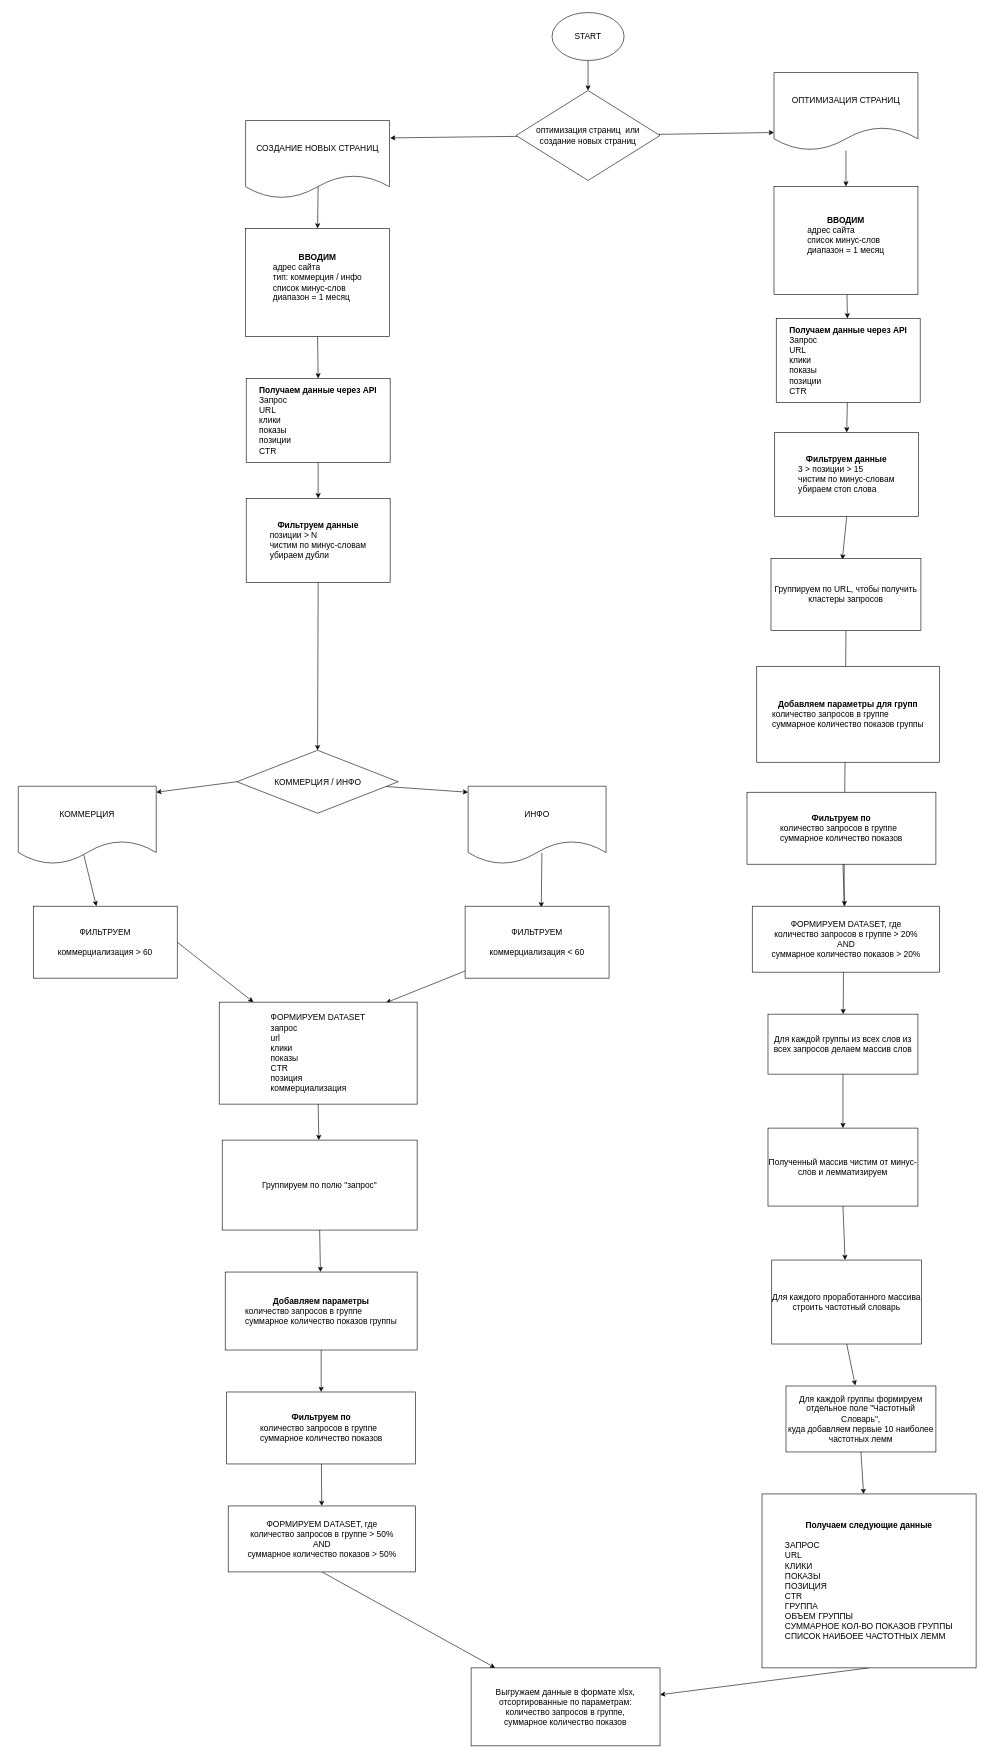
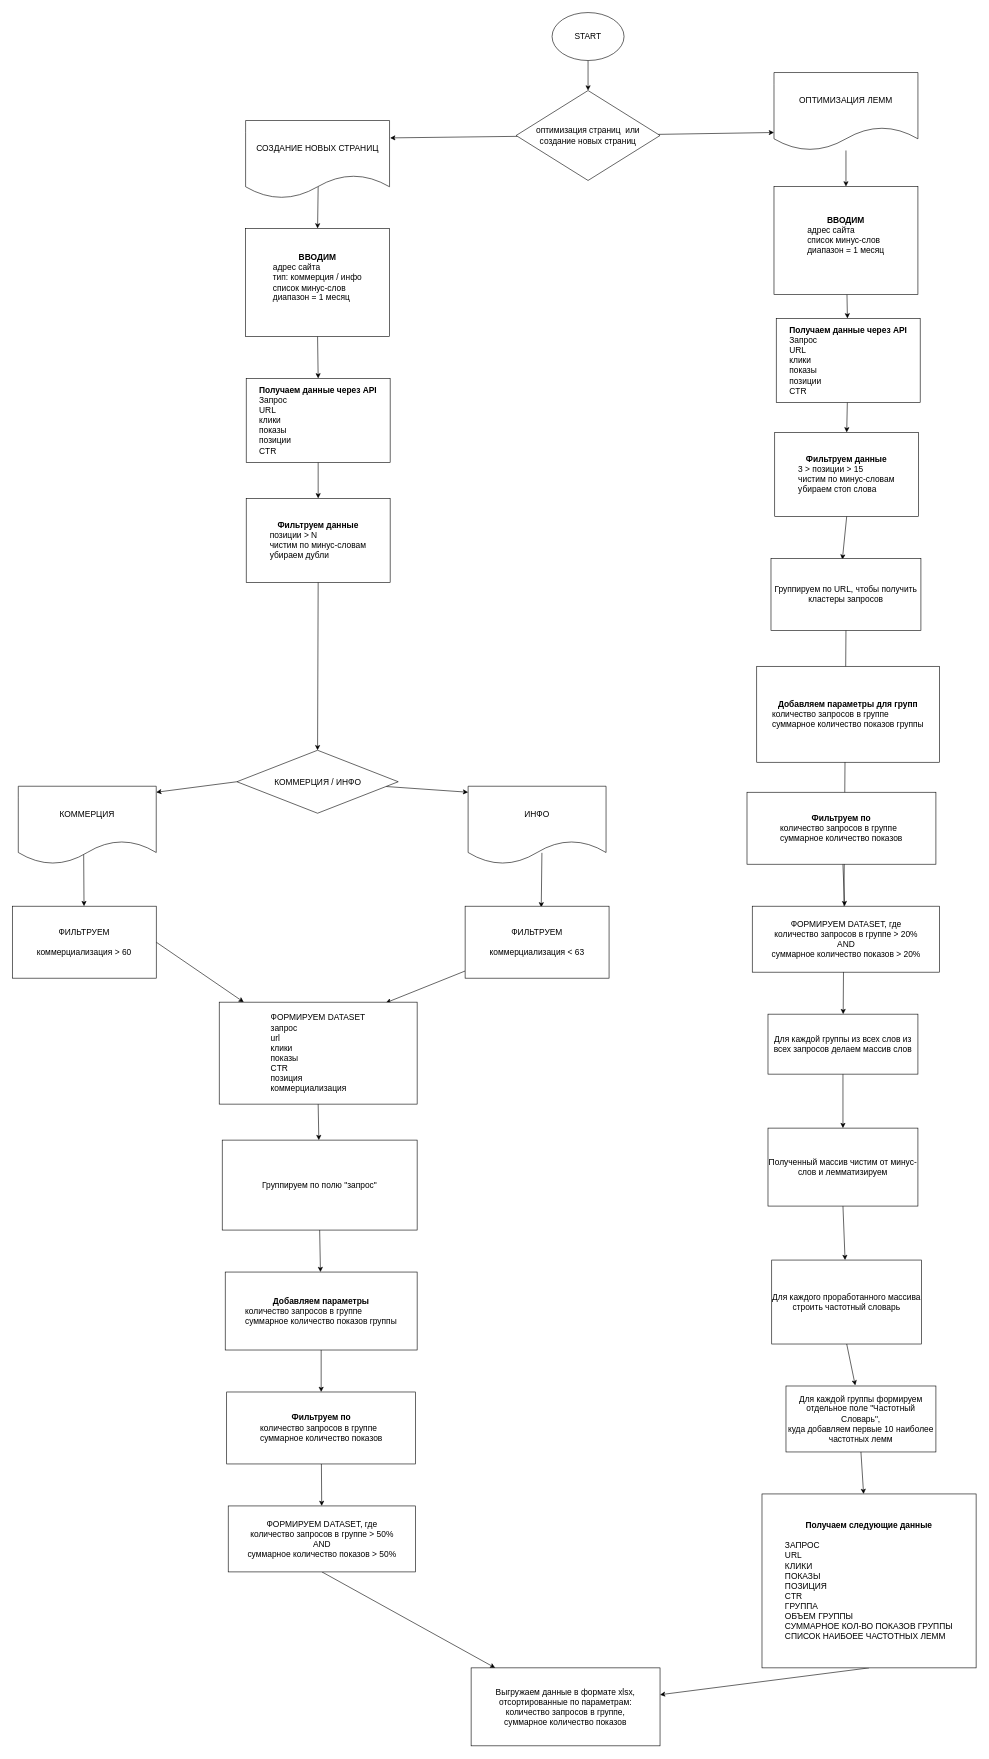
(846, 100) -> (846, 100)
(105, 942) -> (84, 942)
(537, 942) -> (537, 942)
